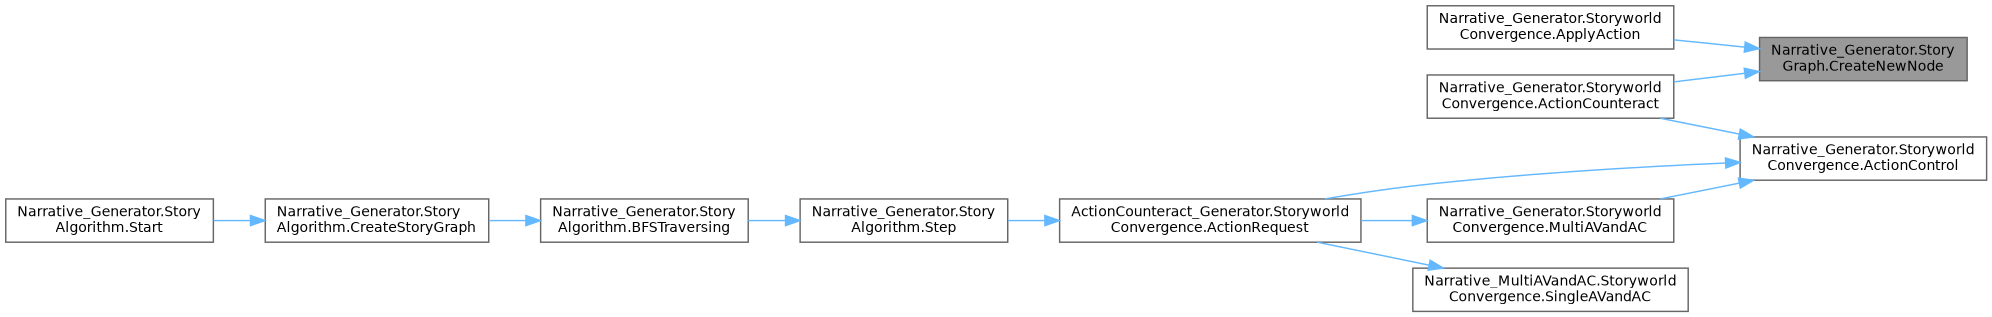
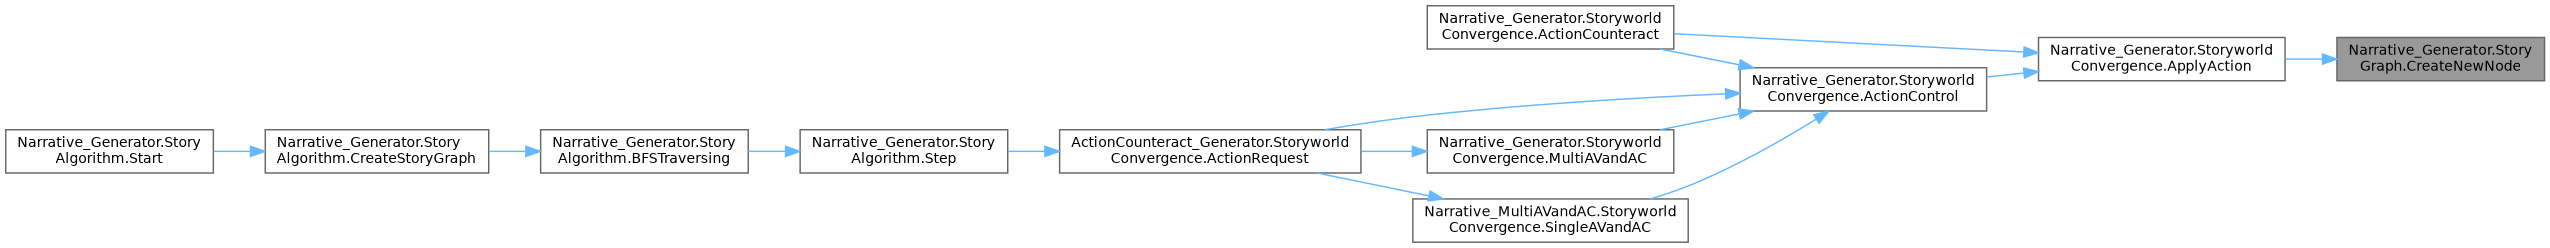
none -> (2005, 75)
(1709, 78) -> (1849, 43)
none -> (1736, 164)
